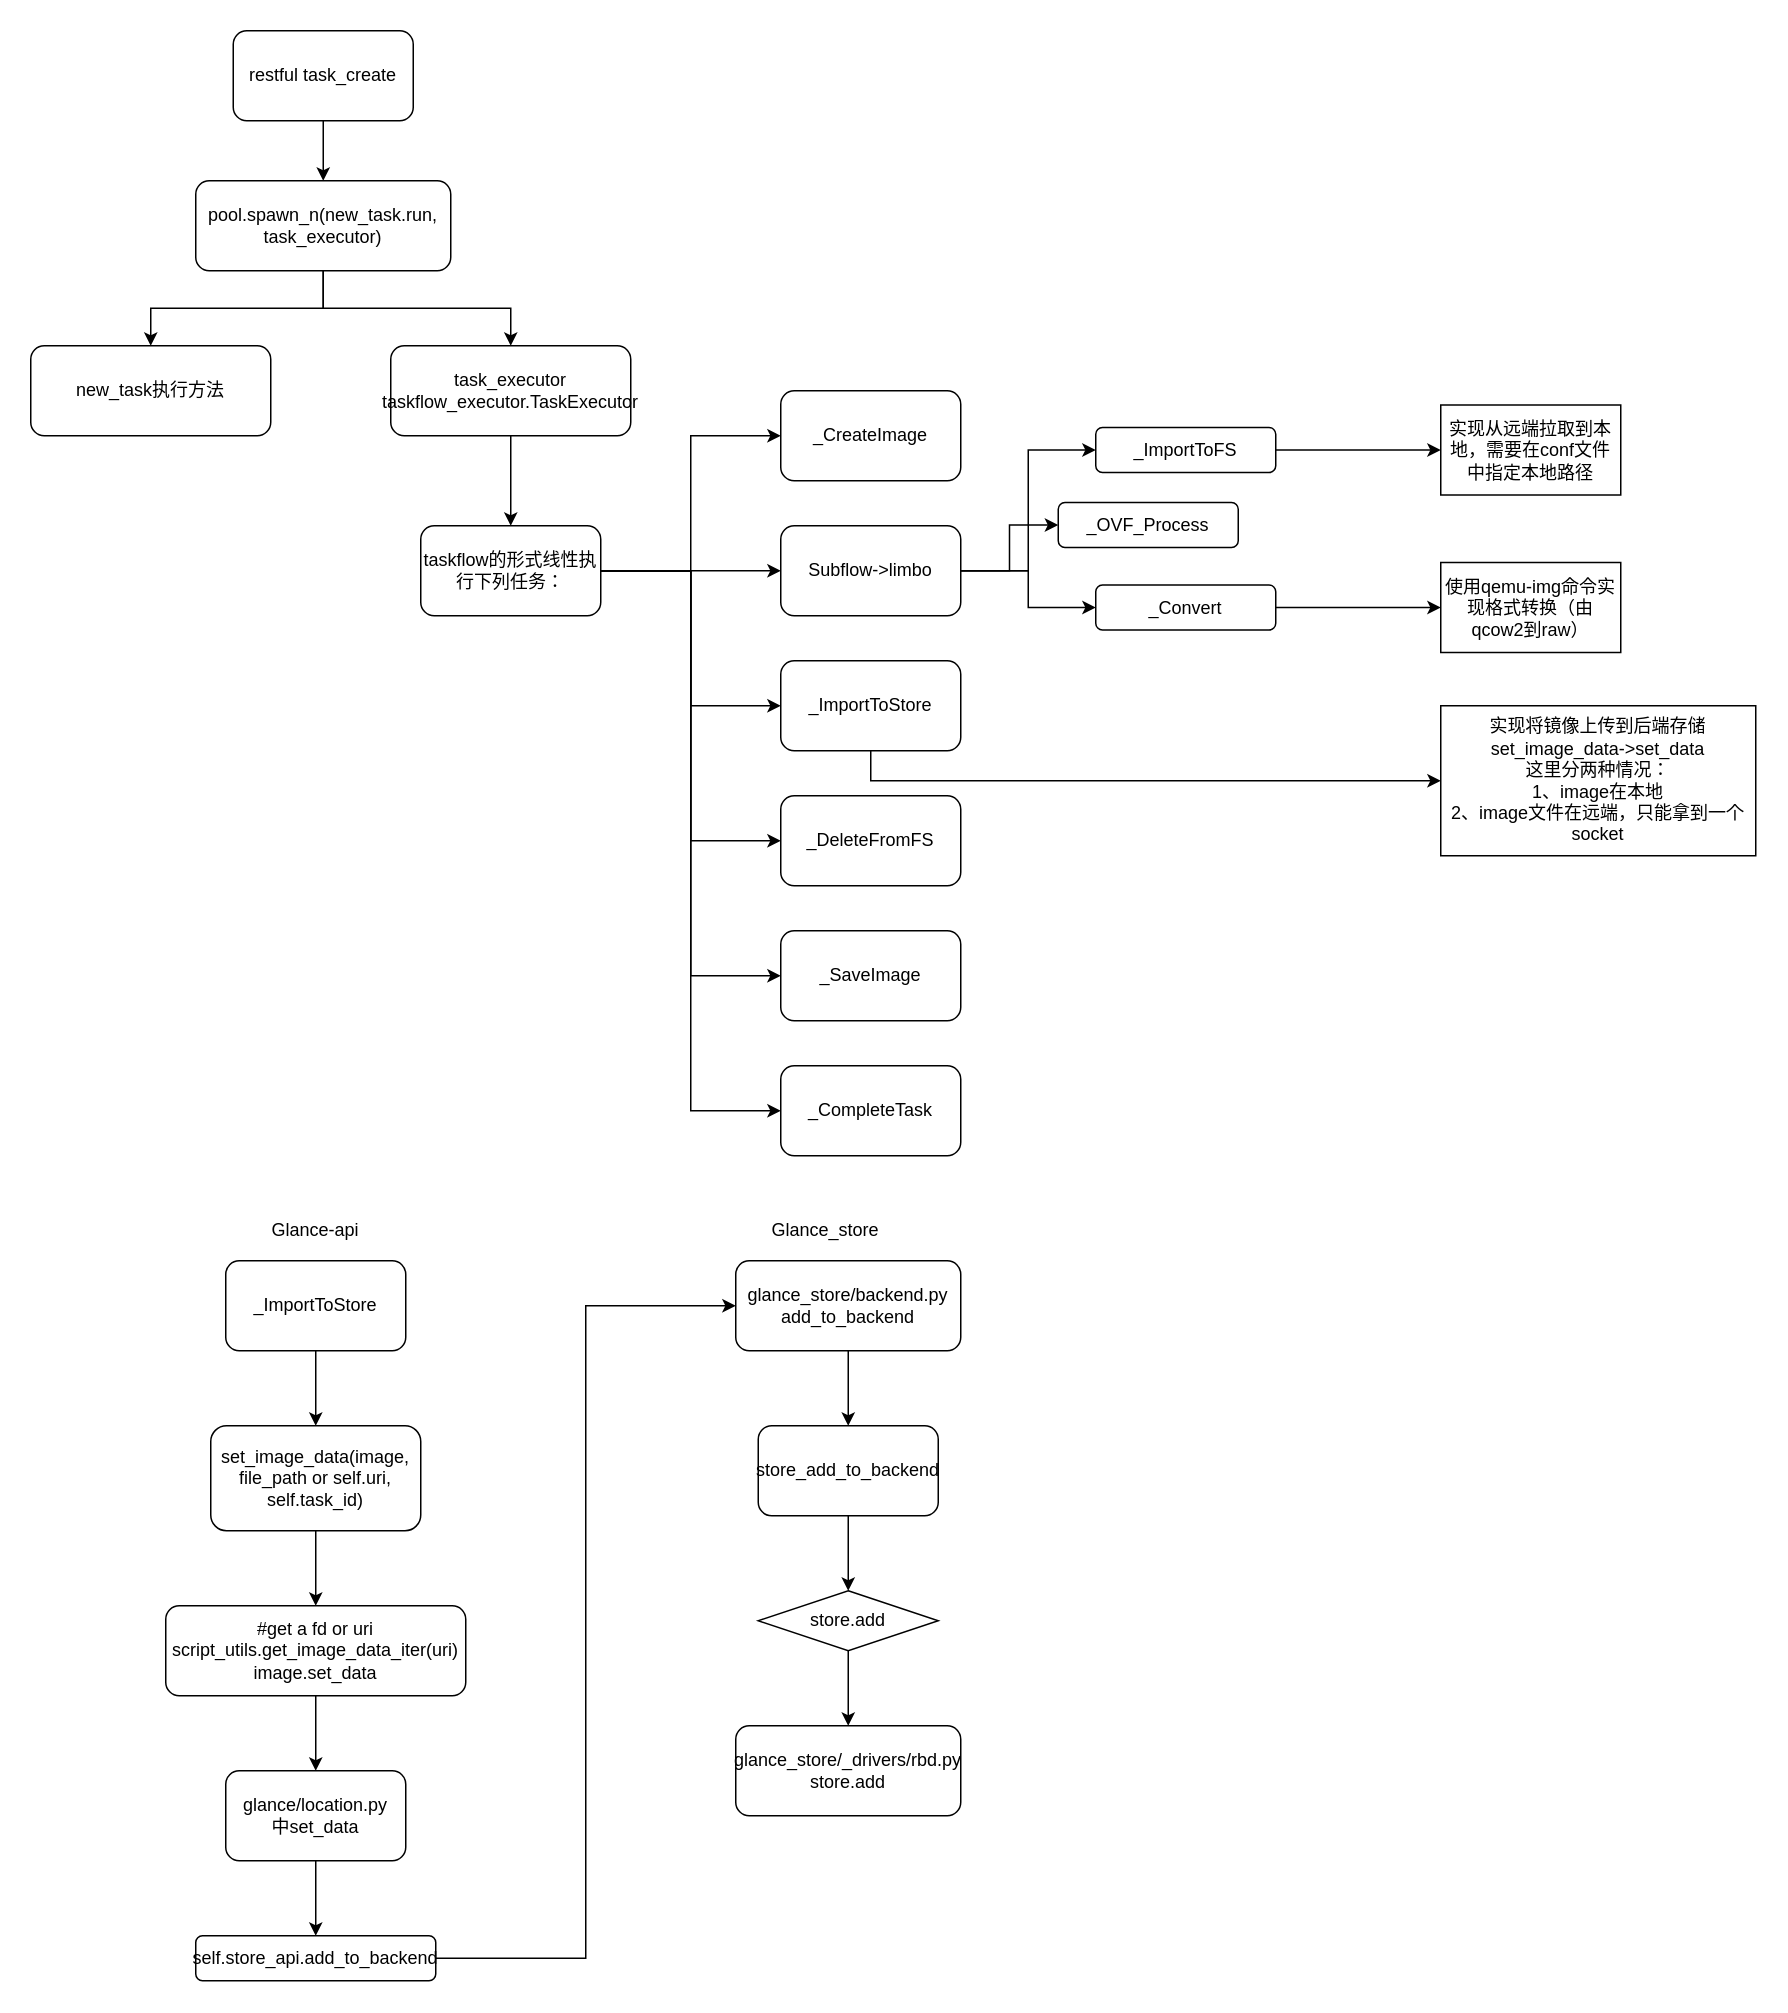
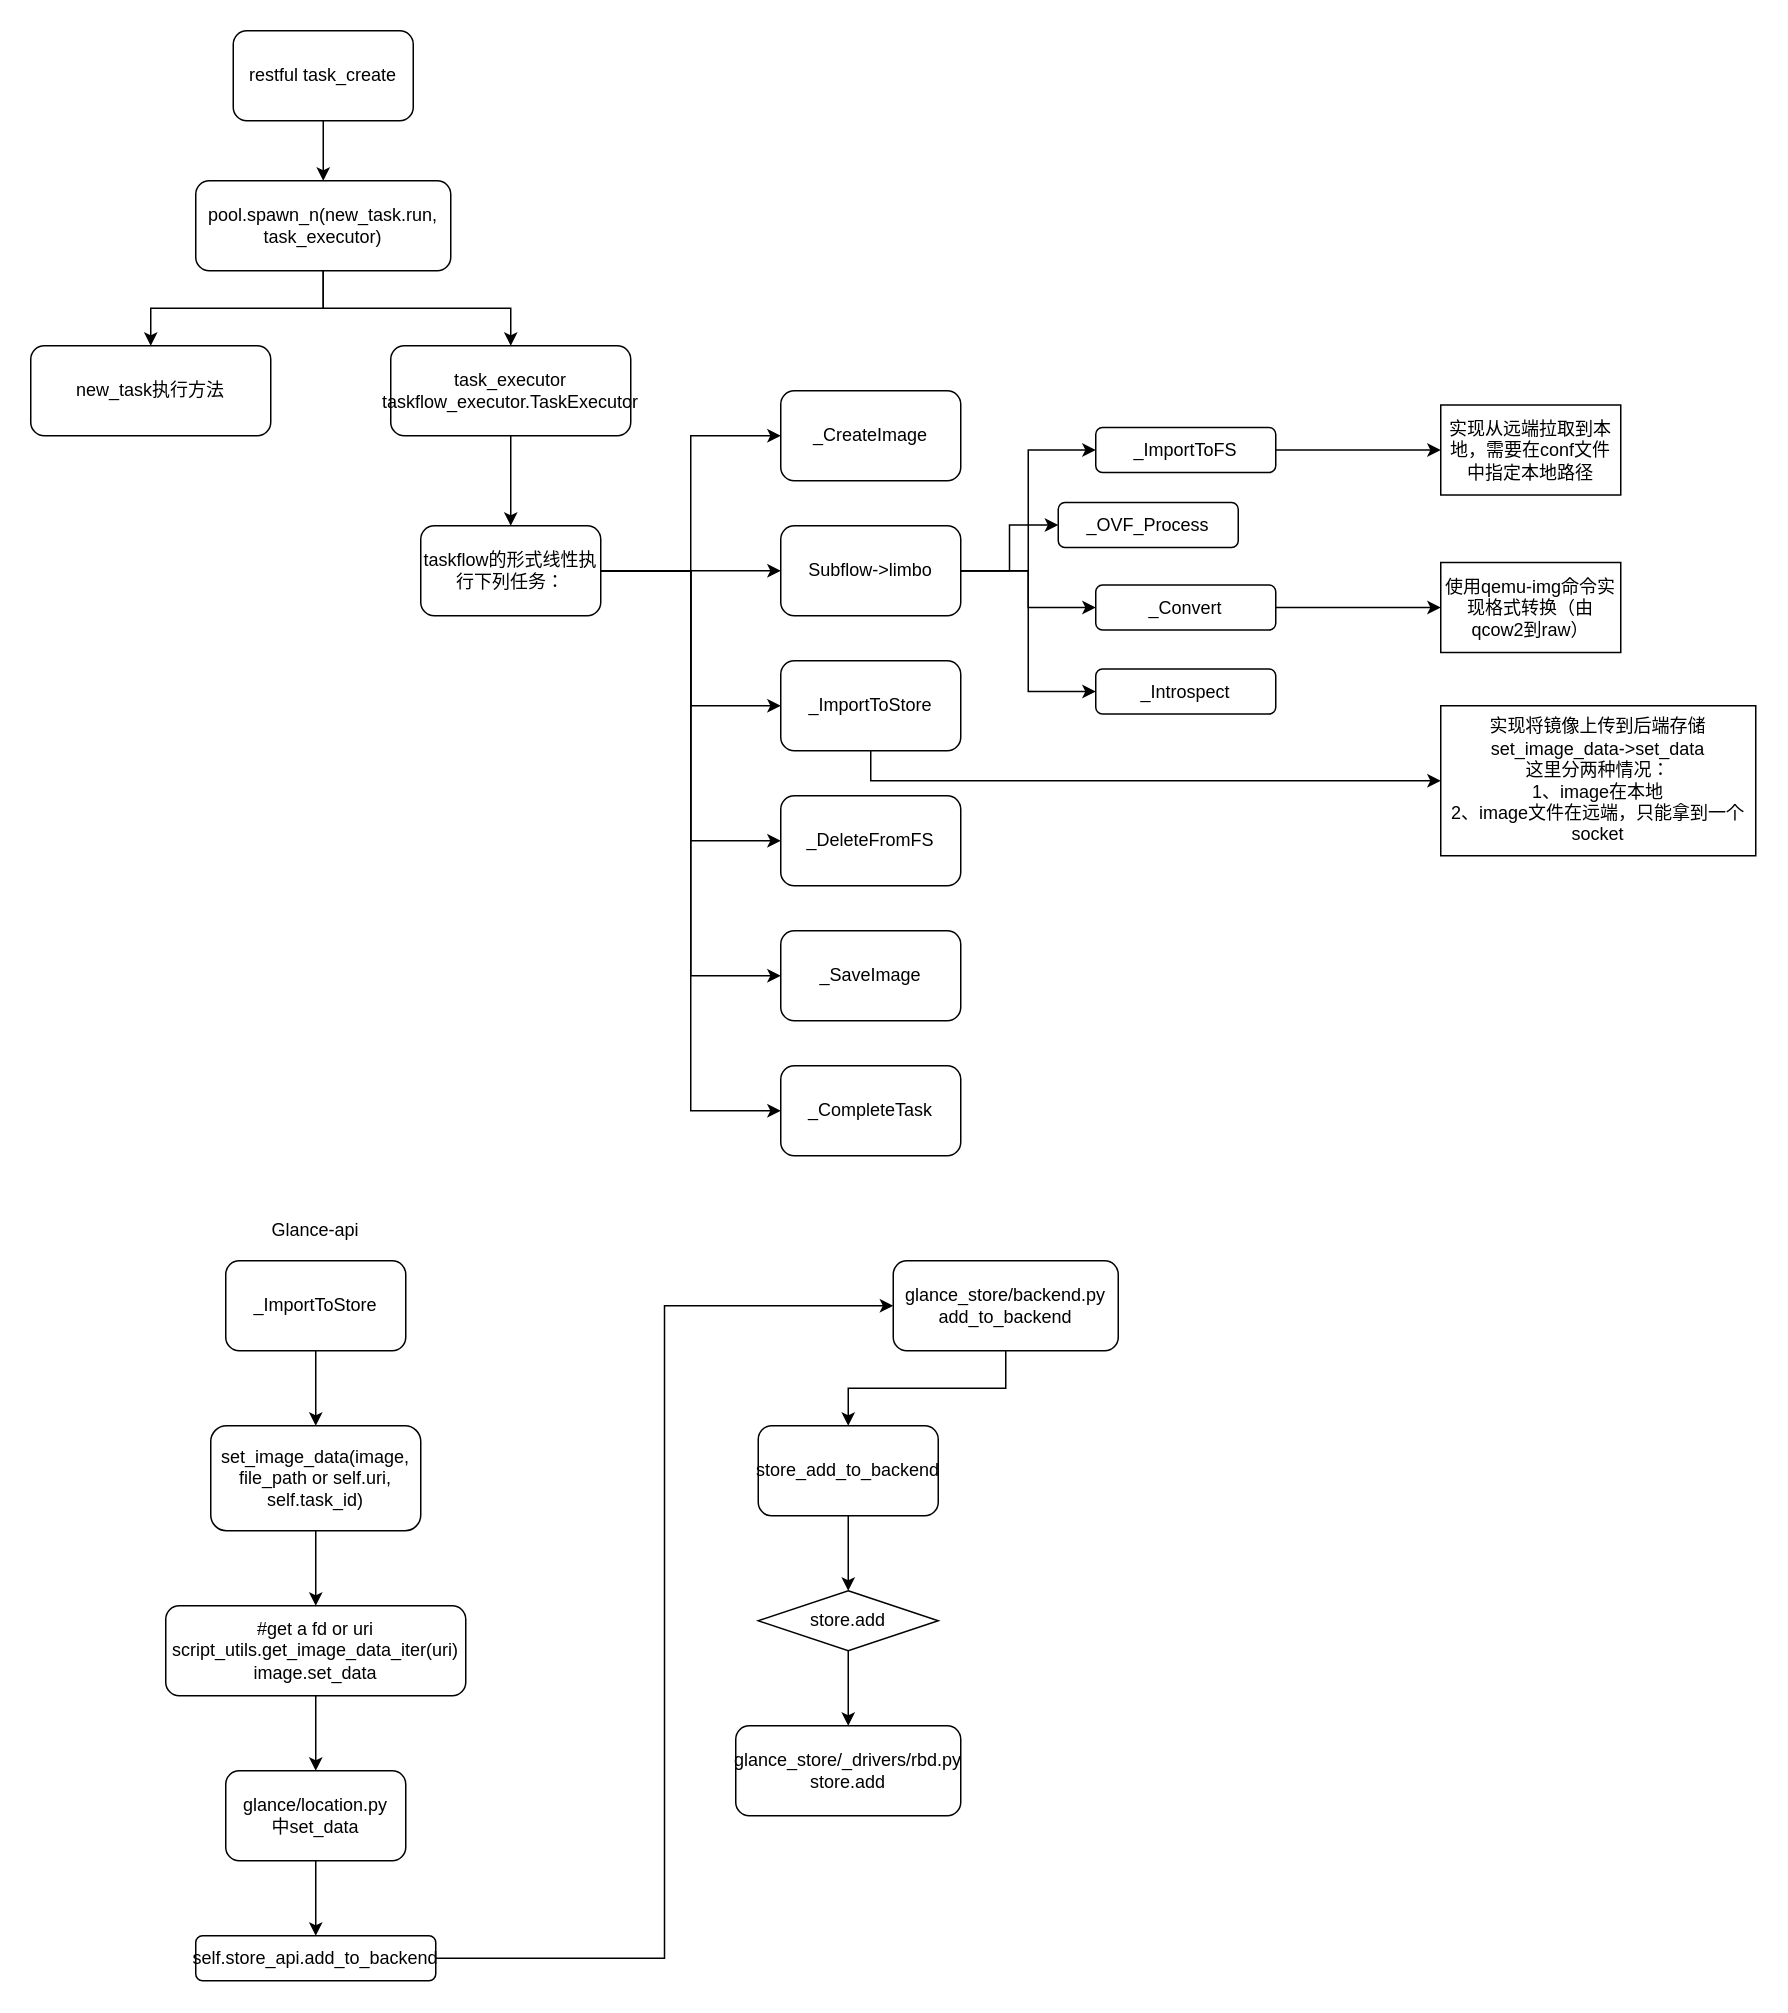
none -> (1028, 679)
none -> (1186, 692)
(826, 1231) -> none
(848, 1306) -> (1006, 1306)
